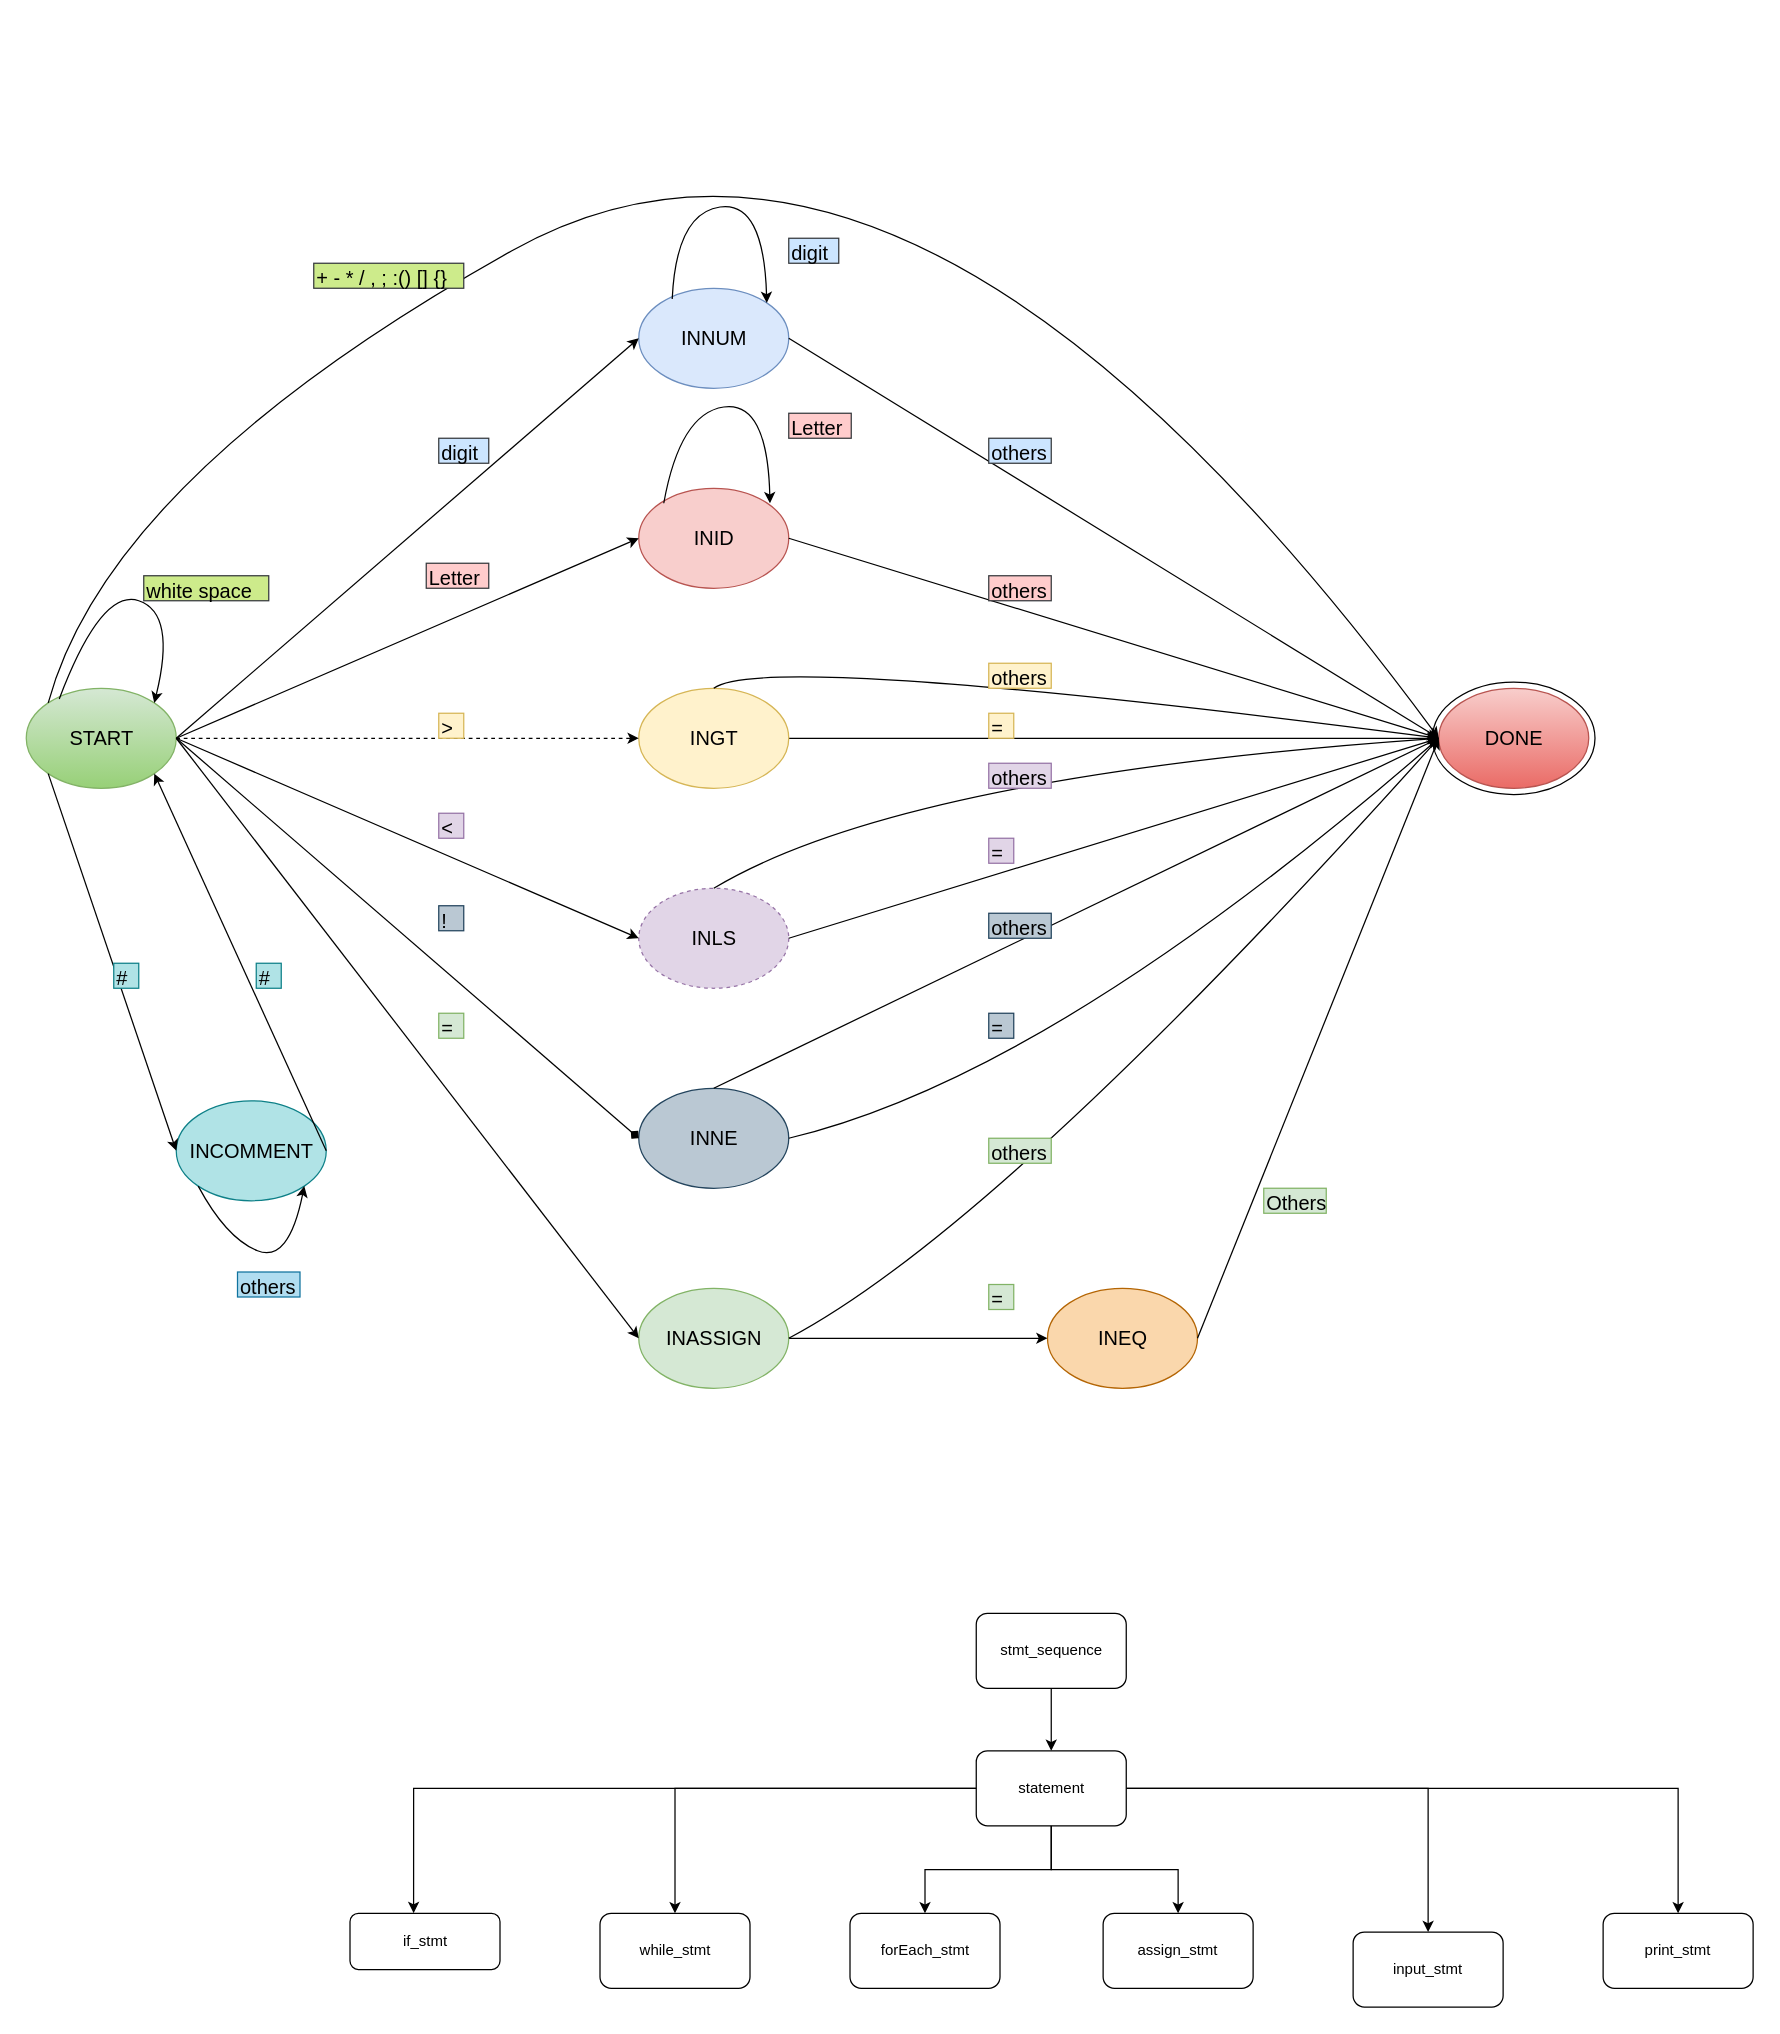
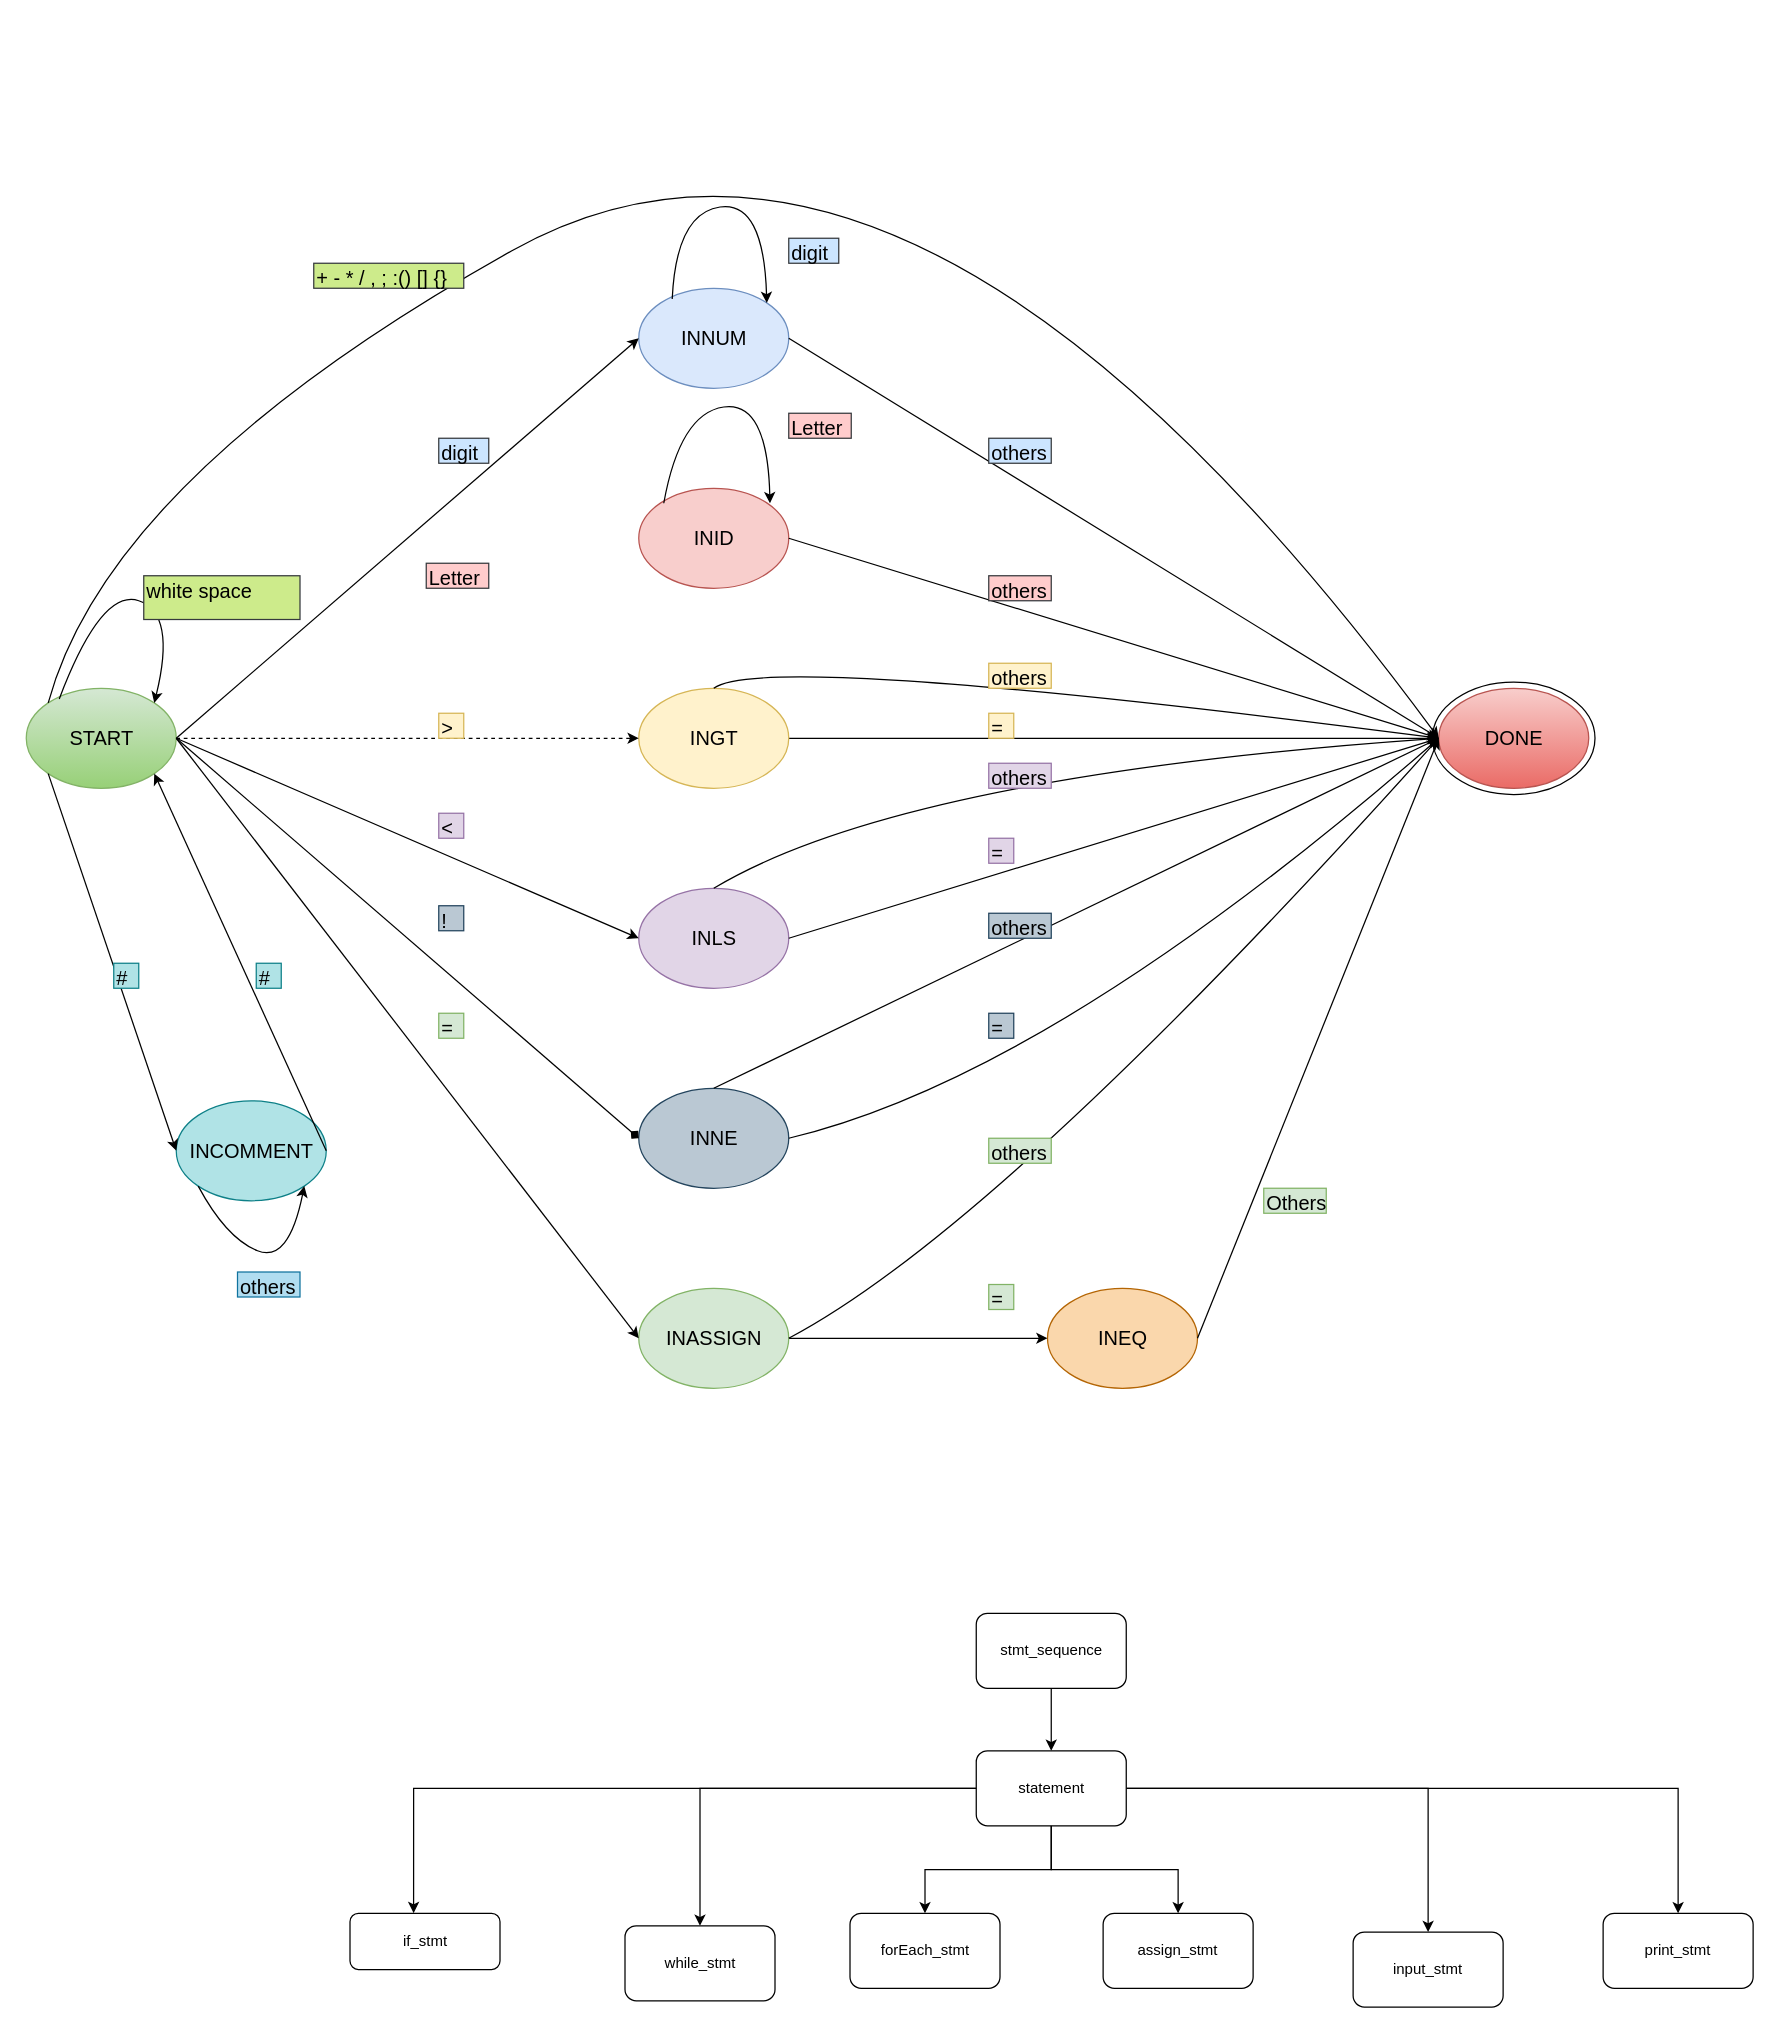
(206, 588) -> (222, 598)
(407, 638) -> none
(714, 938) -> (714, 938)
(675, 1951) -> (700, 1963)
